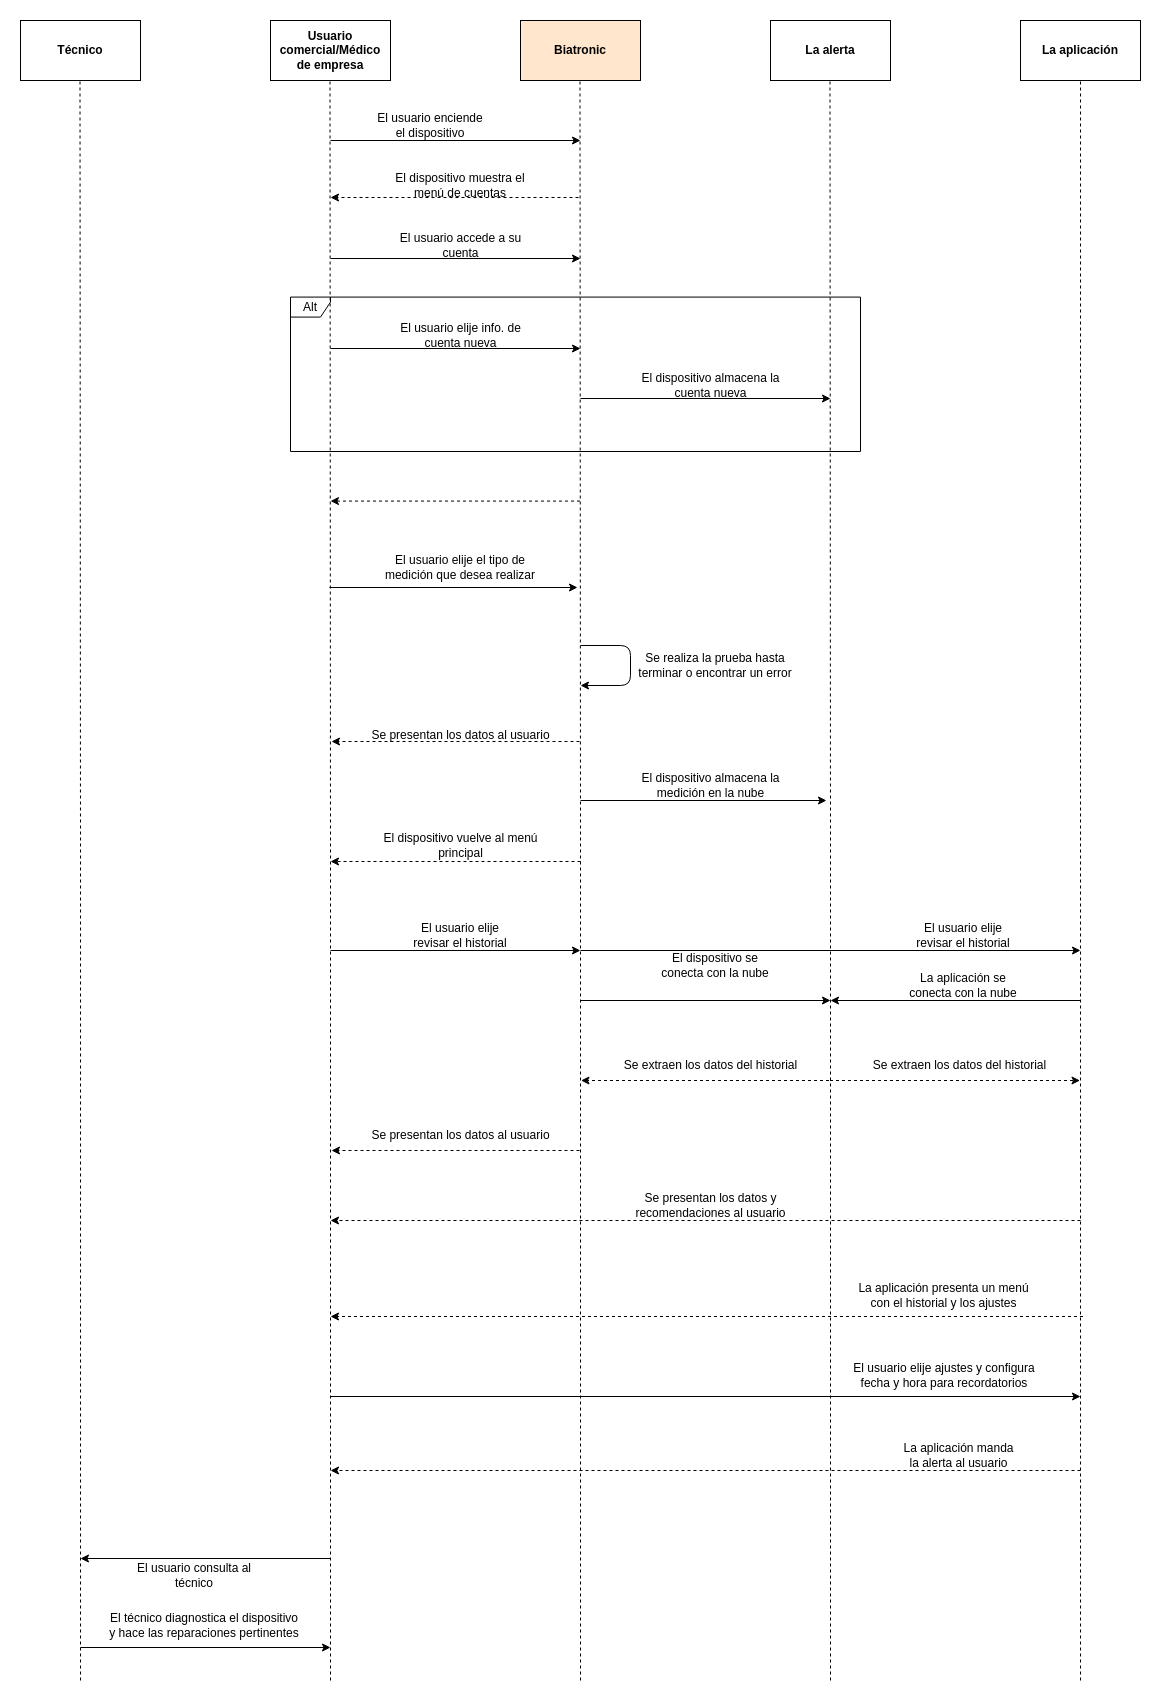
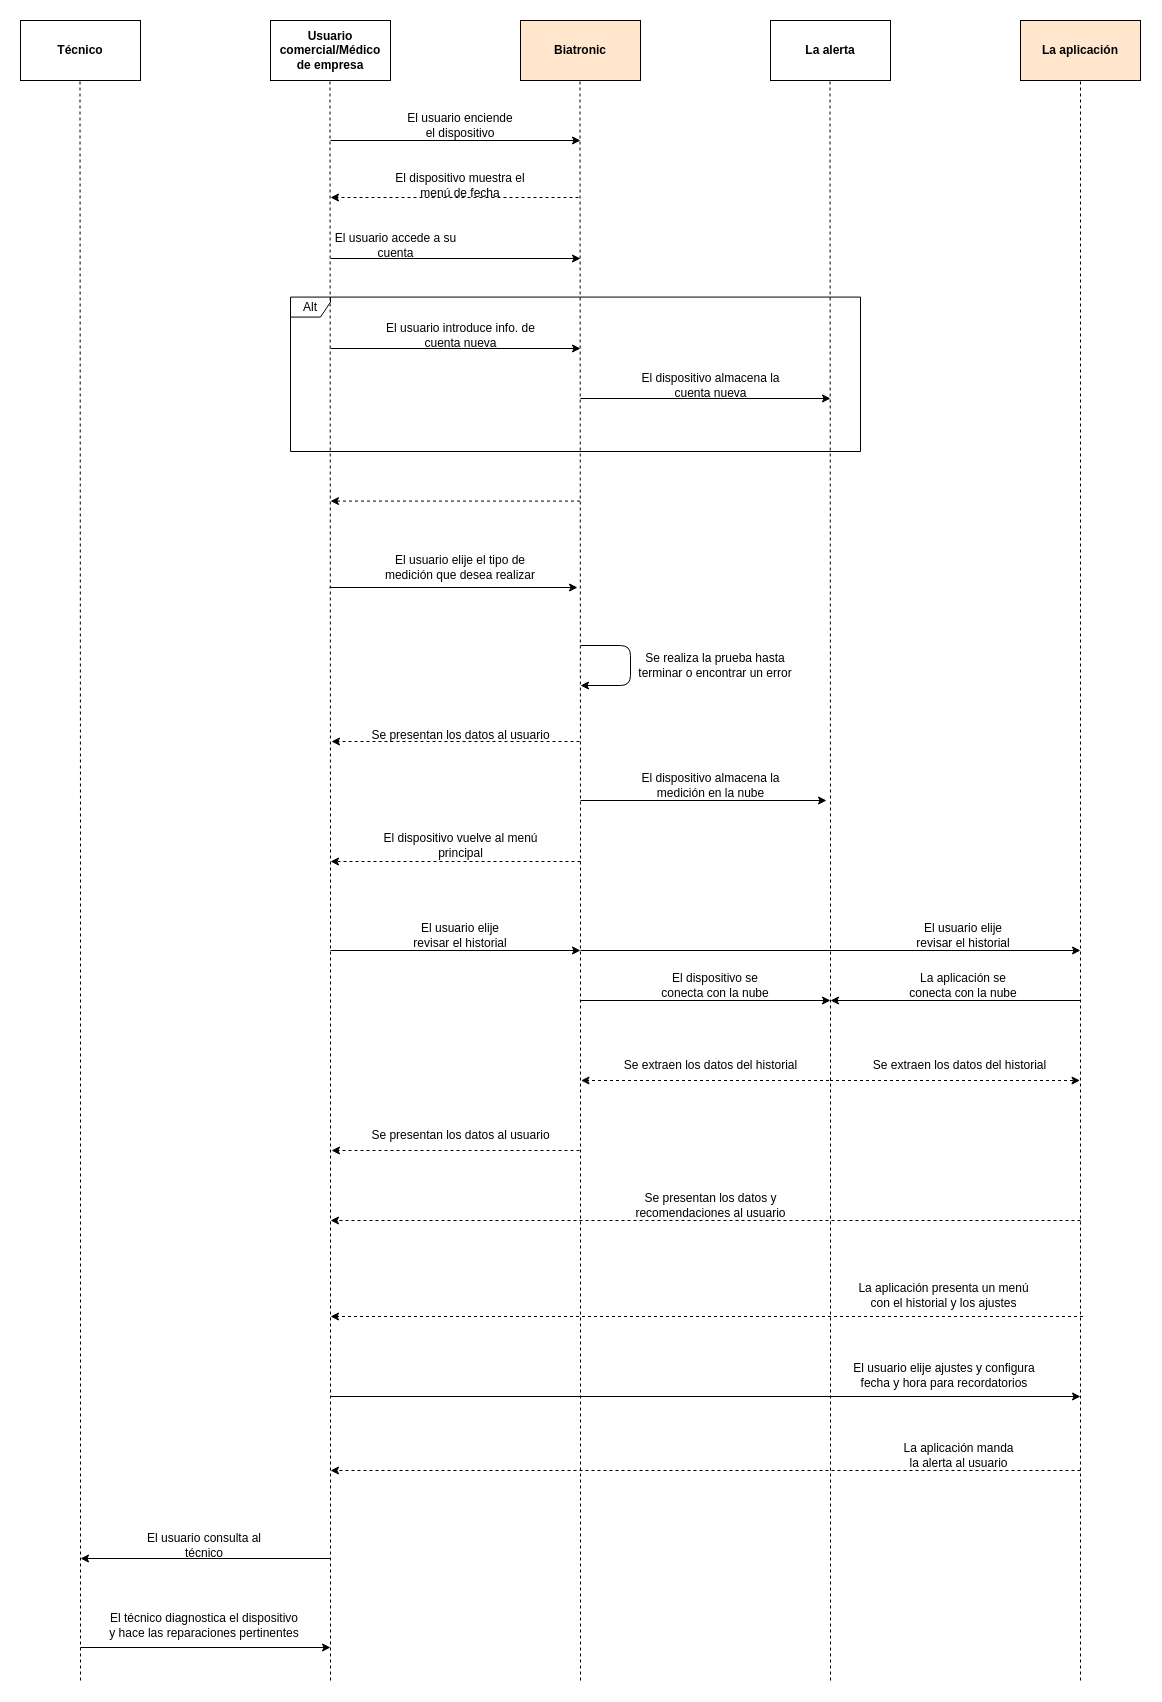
(1081, 51) -> (1081, 51)
(431, 126) -> (461, 126)
(461, 186) -> (461, 186)
(461, 246) -> (396, 246)
(461, 336) -> (461, 336)
(715, 966) -> (715, 986)
(195, 1576) -> (205, 1546)
